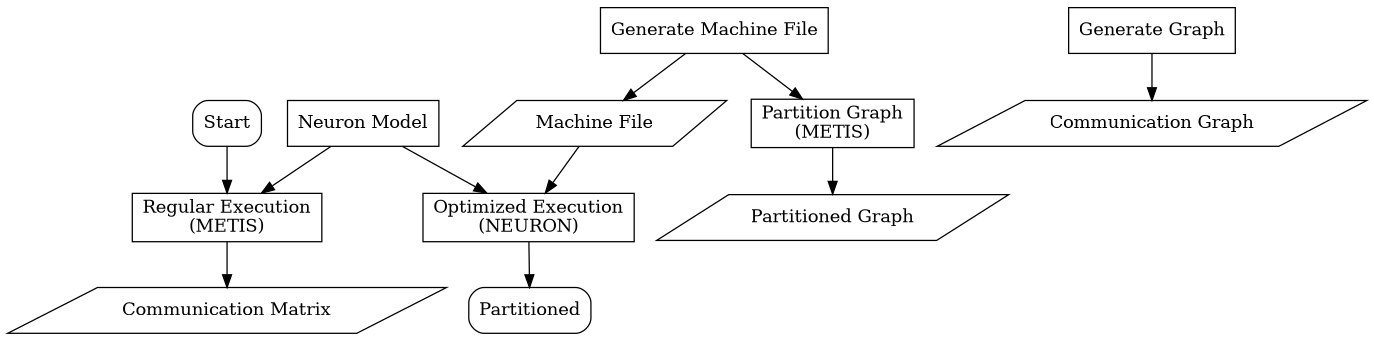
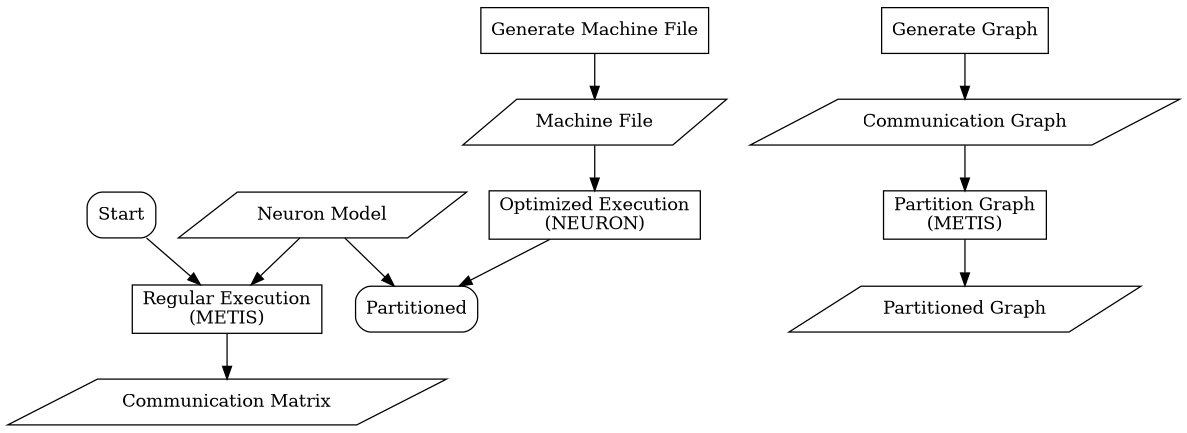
(768, 73) -> (965, 162)
(363, 123) -> (322, 215)
(439, 167) -> (365, 258)
